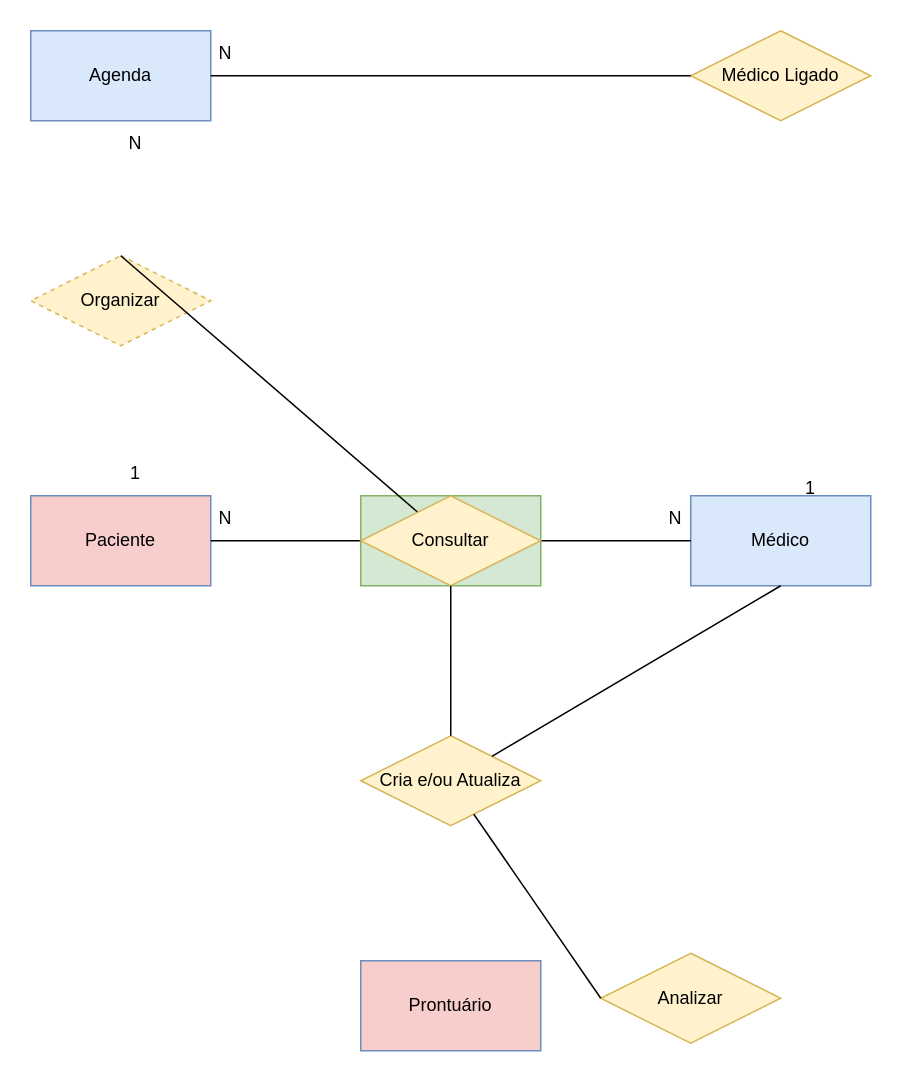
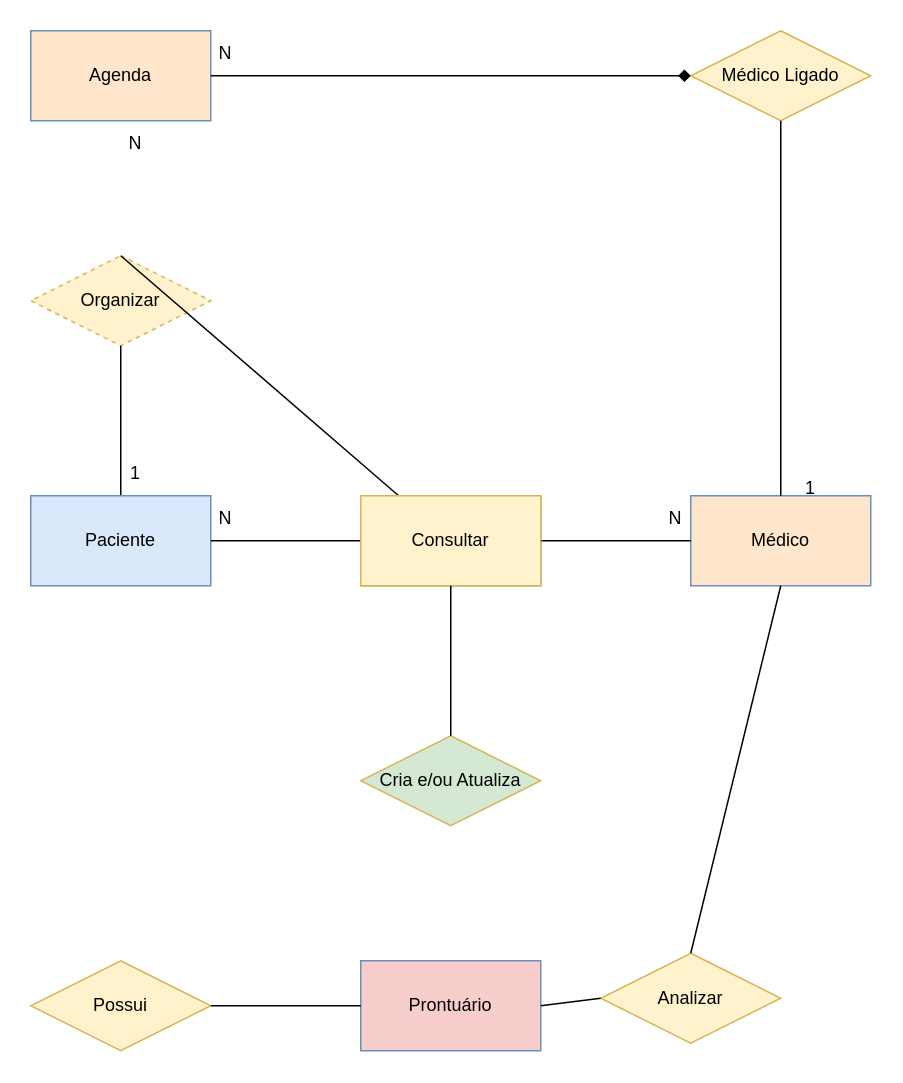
(121, 76) -> (121, 76)
(683, 76) -> (678, 76)
none -> (781, 309)
none -> (121, 421)
(121, 541) -> (121, 541)
(451, 541) -> (451, 541)
(781, 541) -> (781, 541)
(637, 671) -> (736, 770)
(451, 781) -> (451, 781)
(538, 907) -> (571, 1002)
none -> (121, 1006)
none -> (286, 1006)
